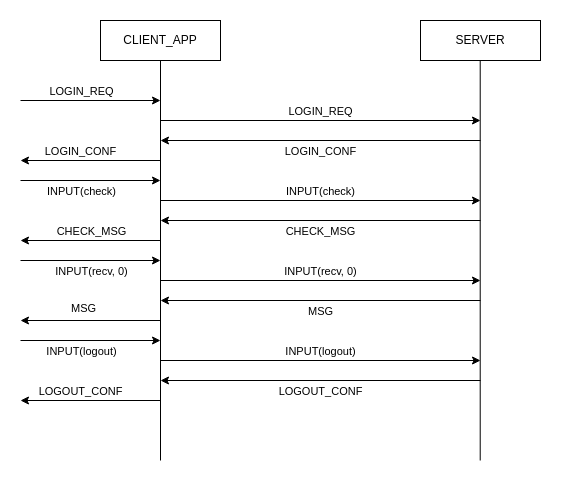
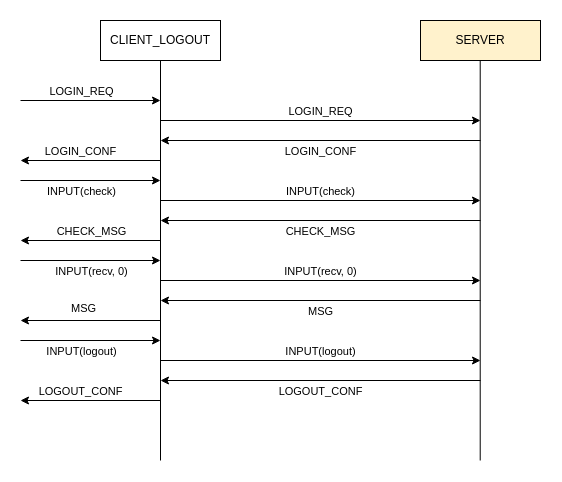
(161, 41) -> (161, 41)
(481, 41) -> (481, 41)
